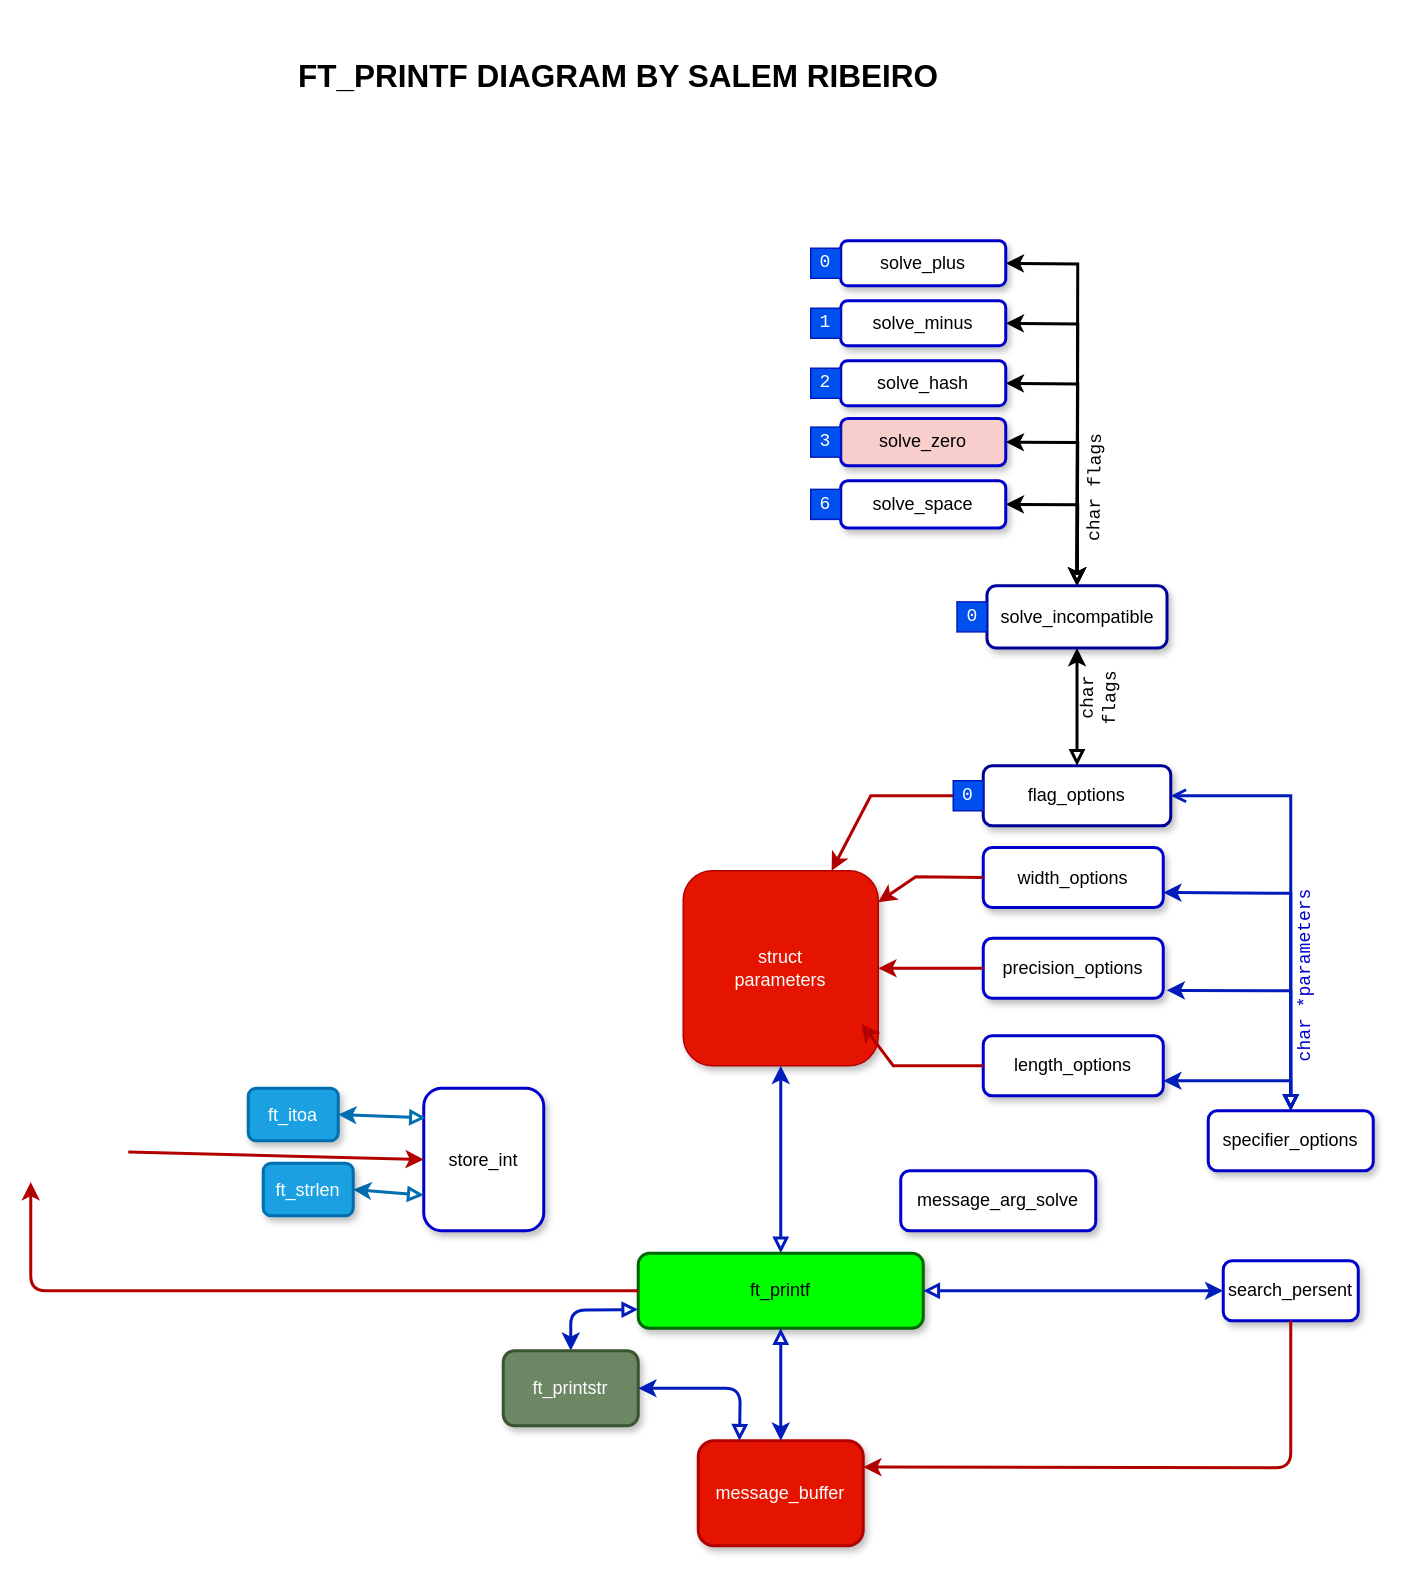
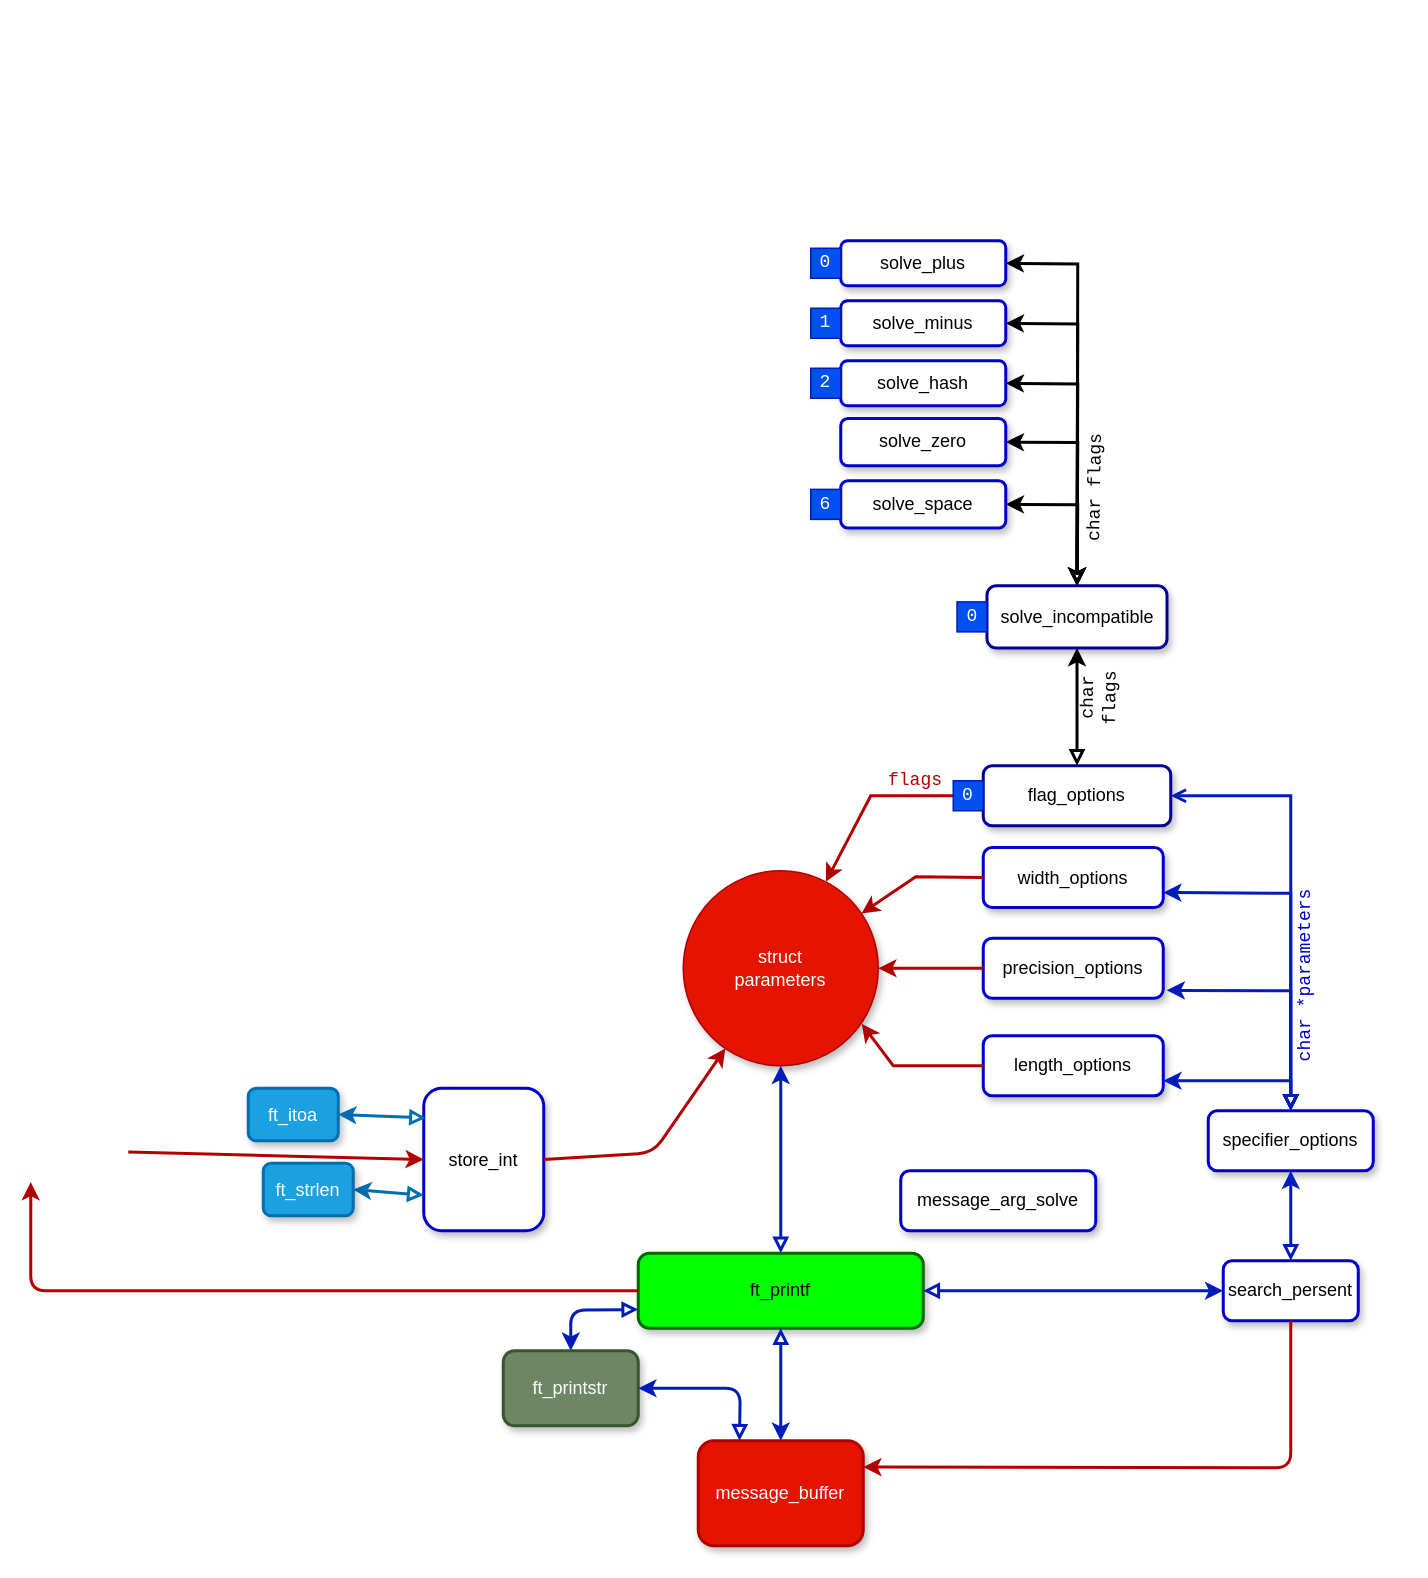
(619, 76) -> none
(826, 442) -> none
(923, 442) -> (923, 442)
none -> (916, 781)
(781, 968) -> (781, 968)
none -> (653, 1149)
none -> (1291, 1215)
